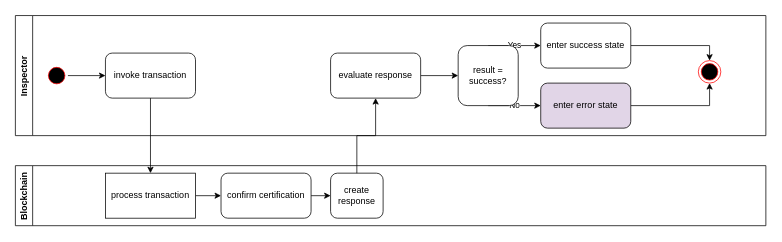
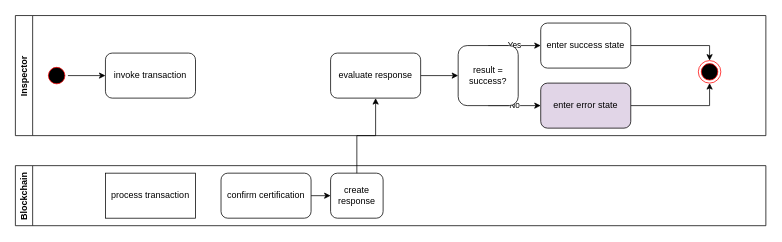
(150, 133) -> none
(206, 195) -> none
